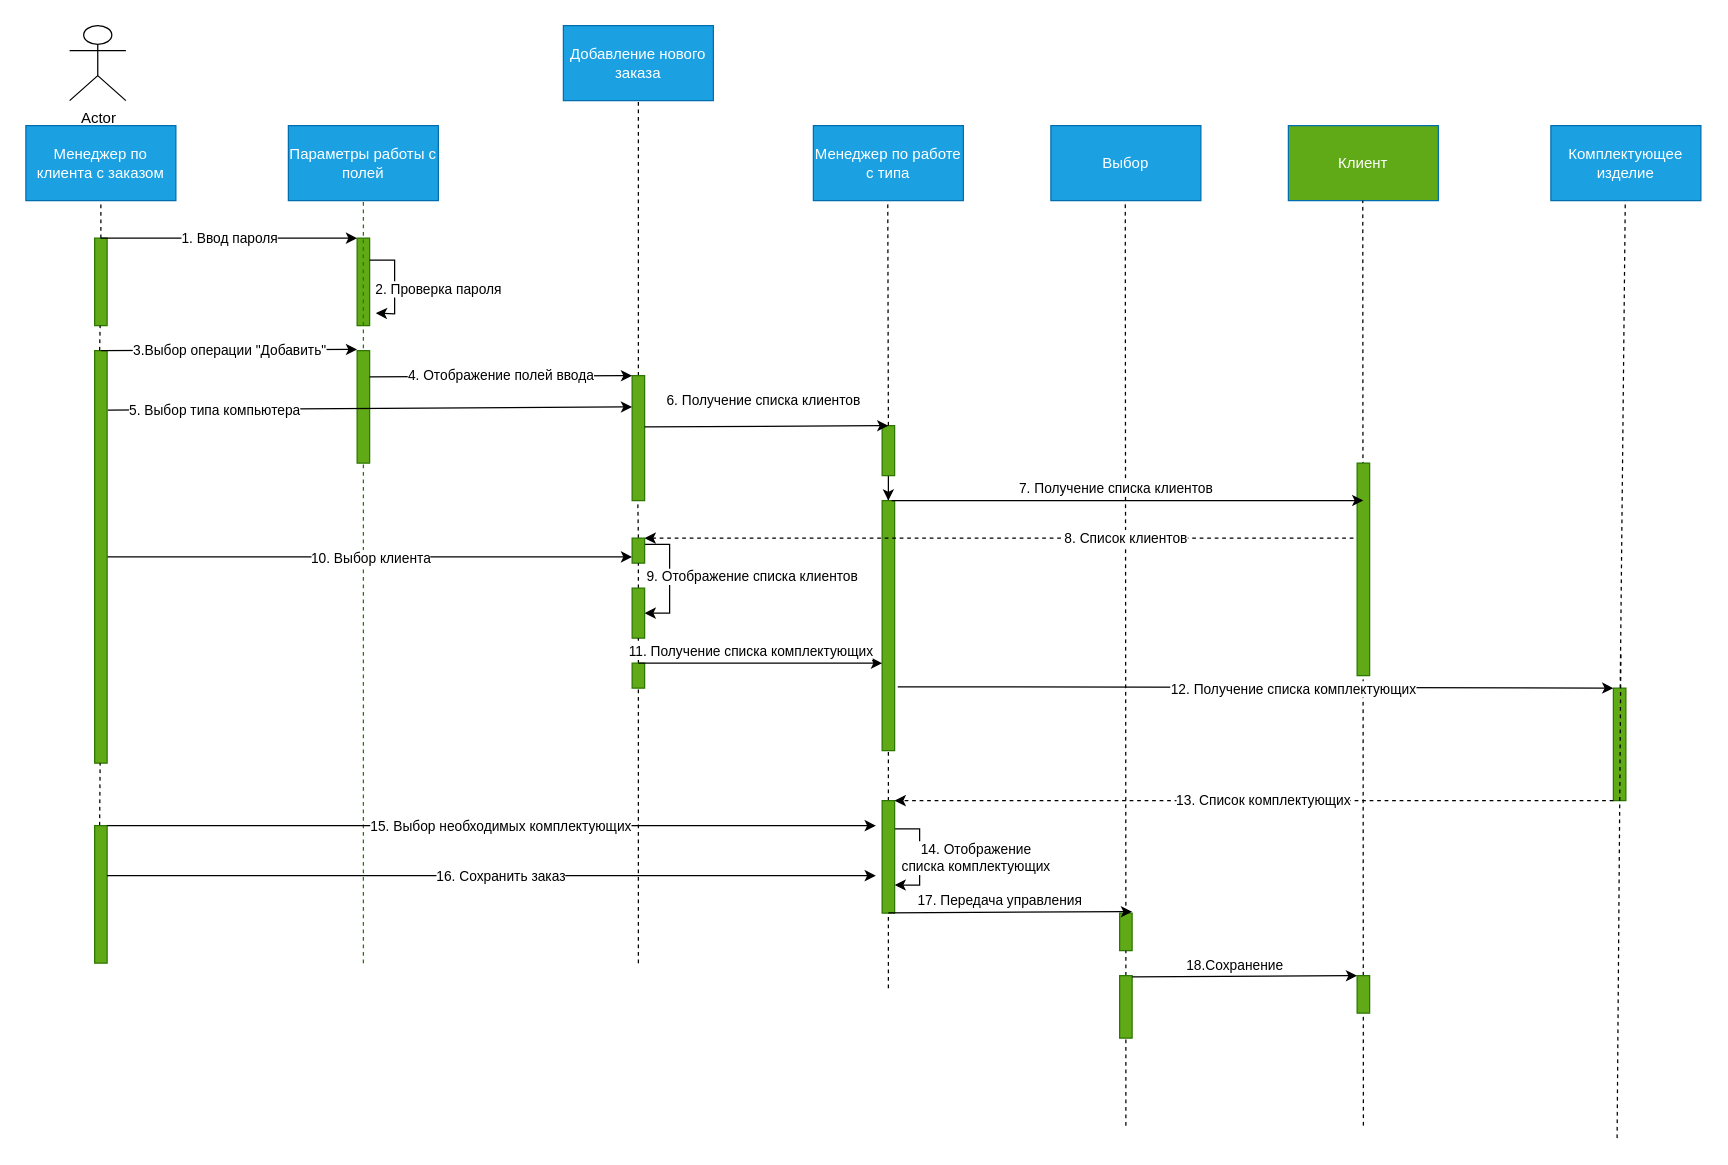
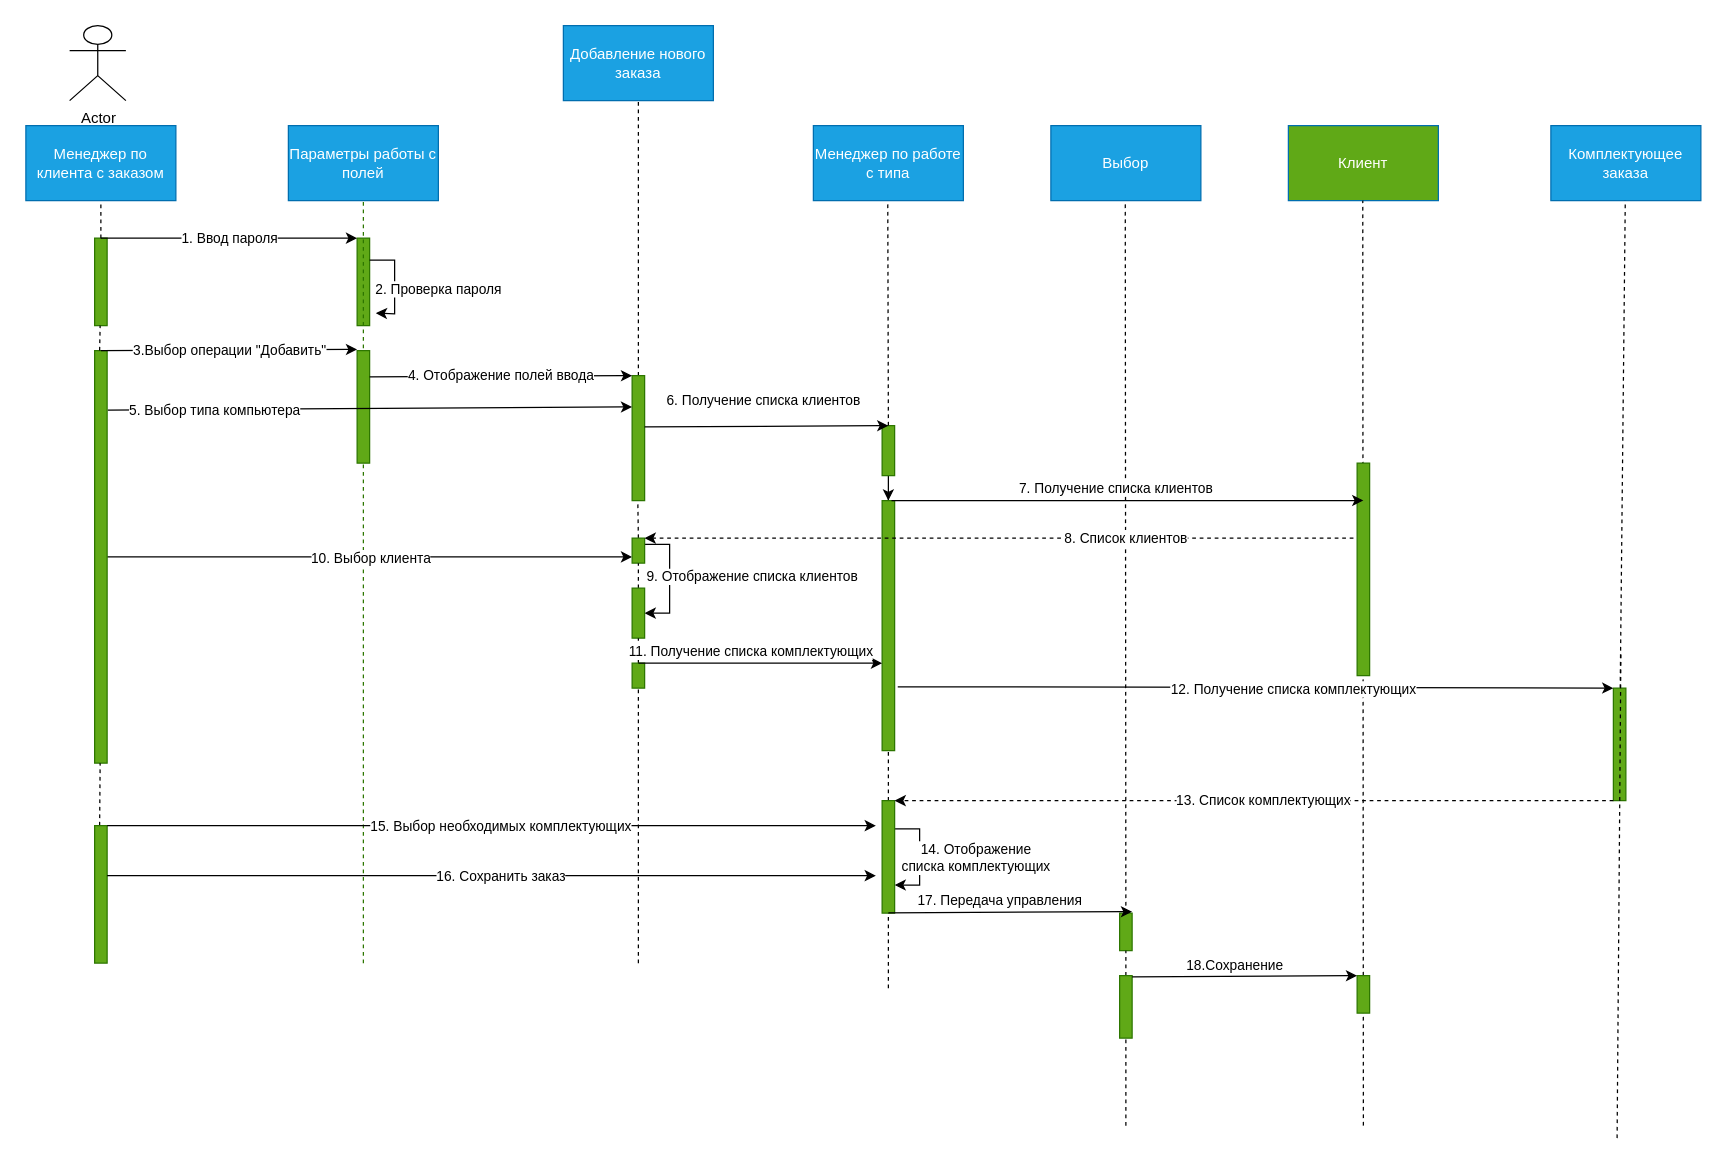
(1626, 163) -> (1626, 163)
